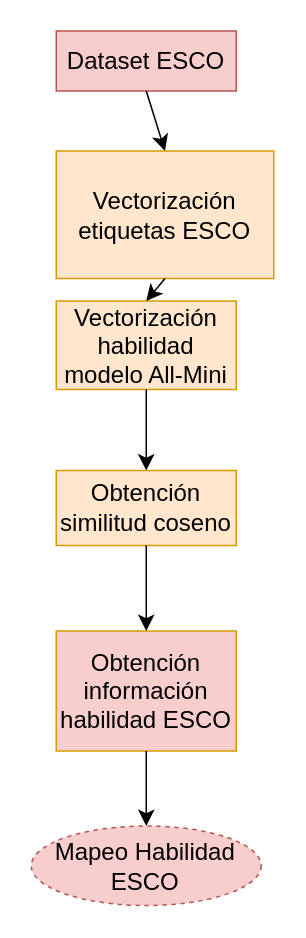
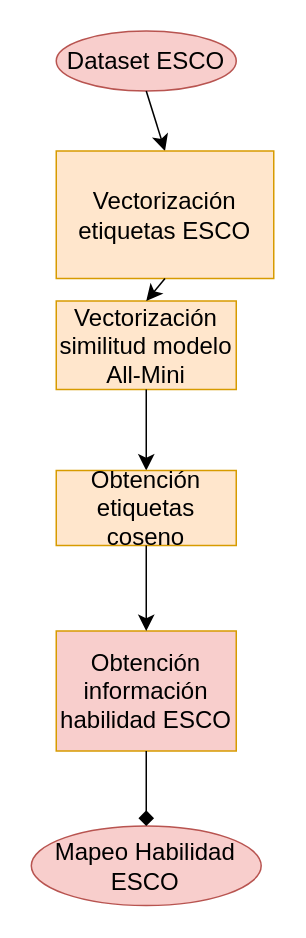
(146, 61) -> (146, 61)
(146, 346) -> (146, 346)
(146, 508) -> (146, 508)
(146, 811) -> (146, 810)
(146, 866) -> (146, 866)
